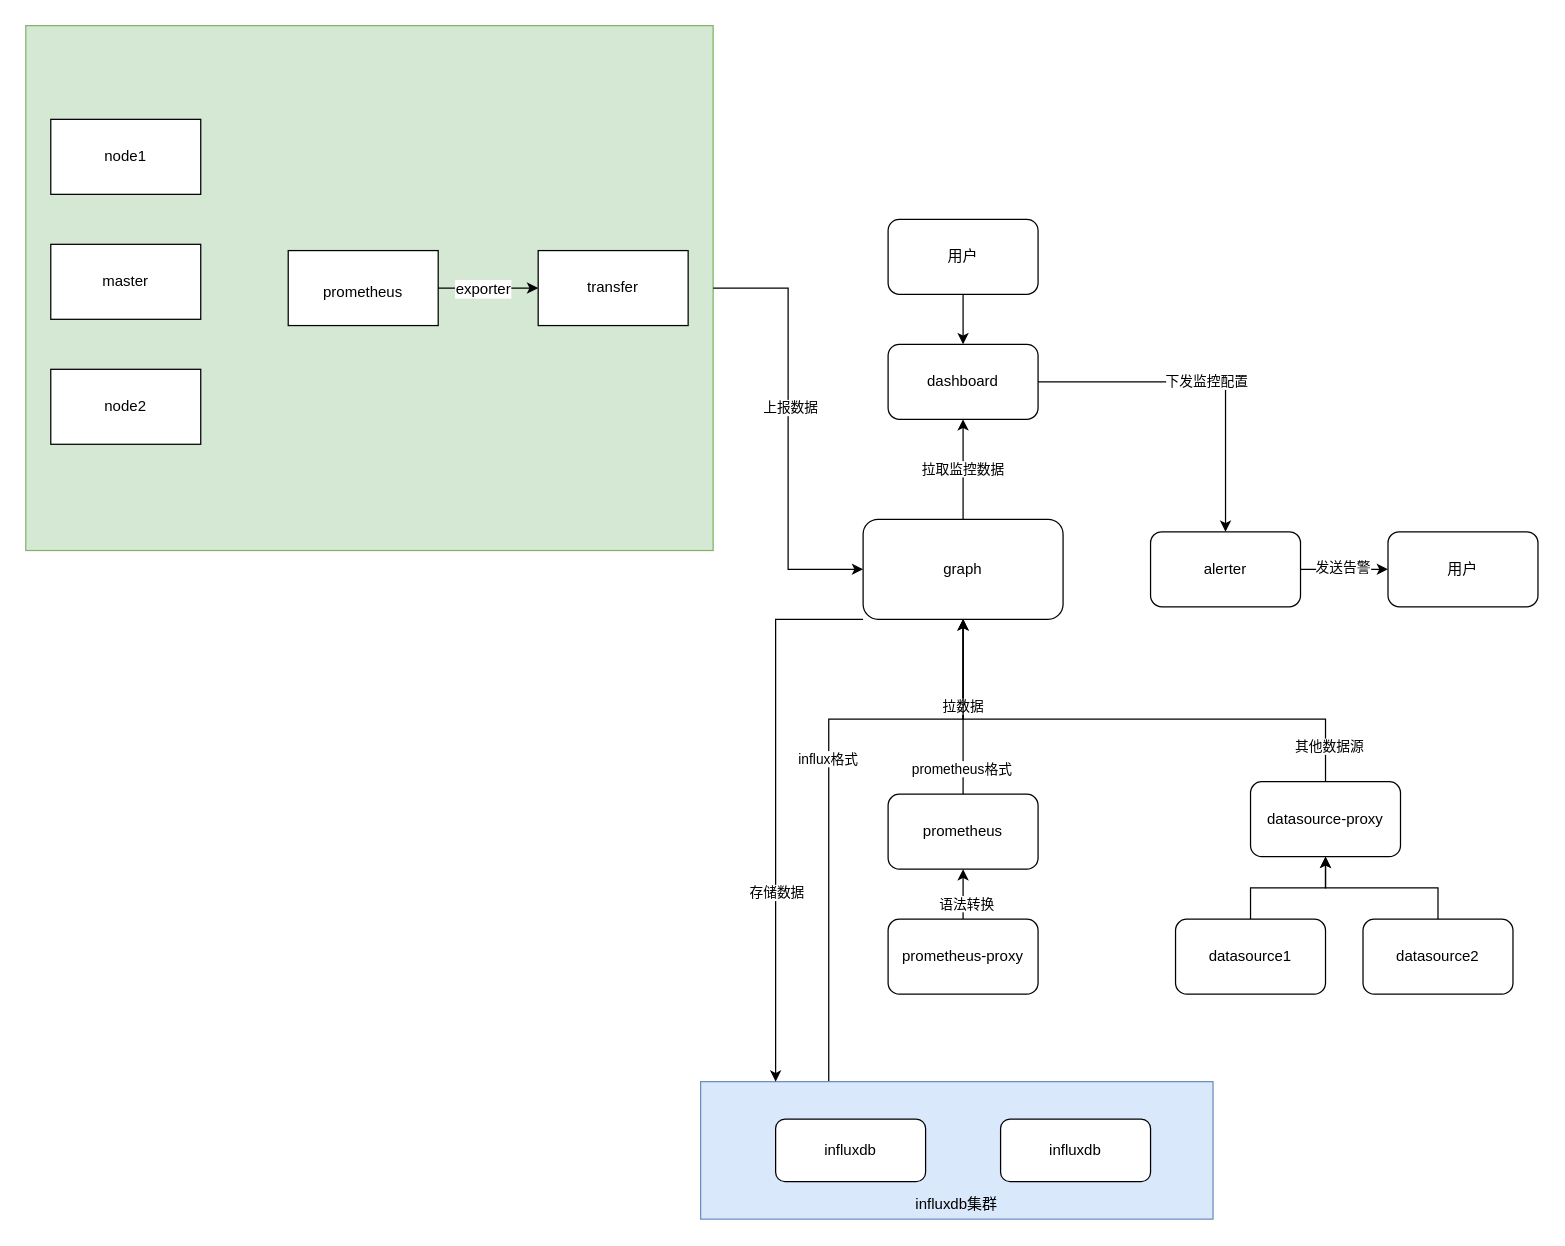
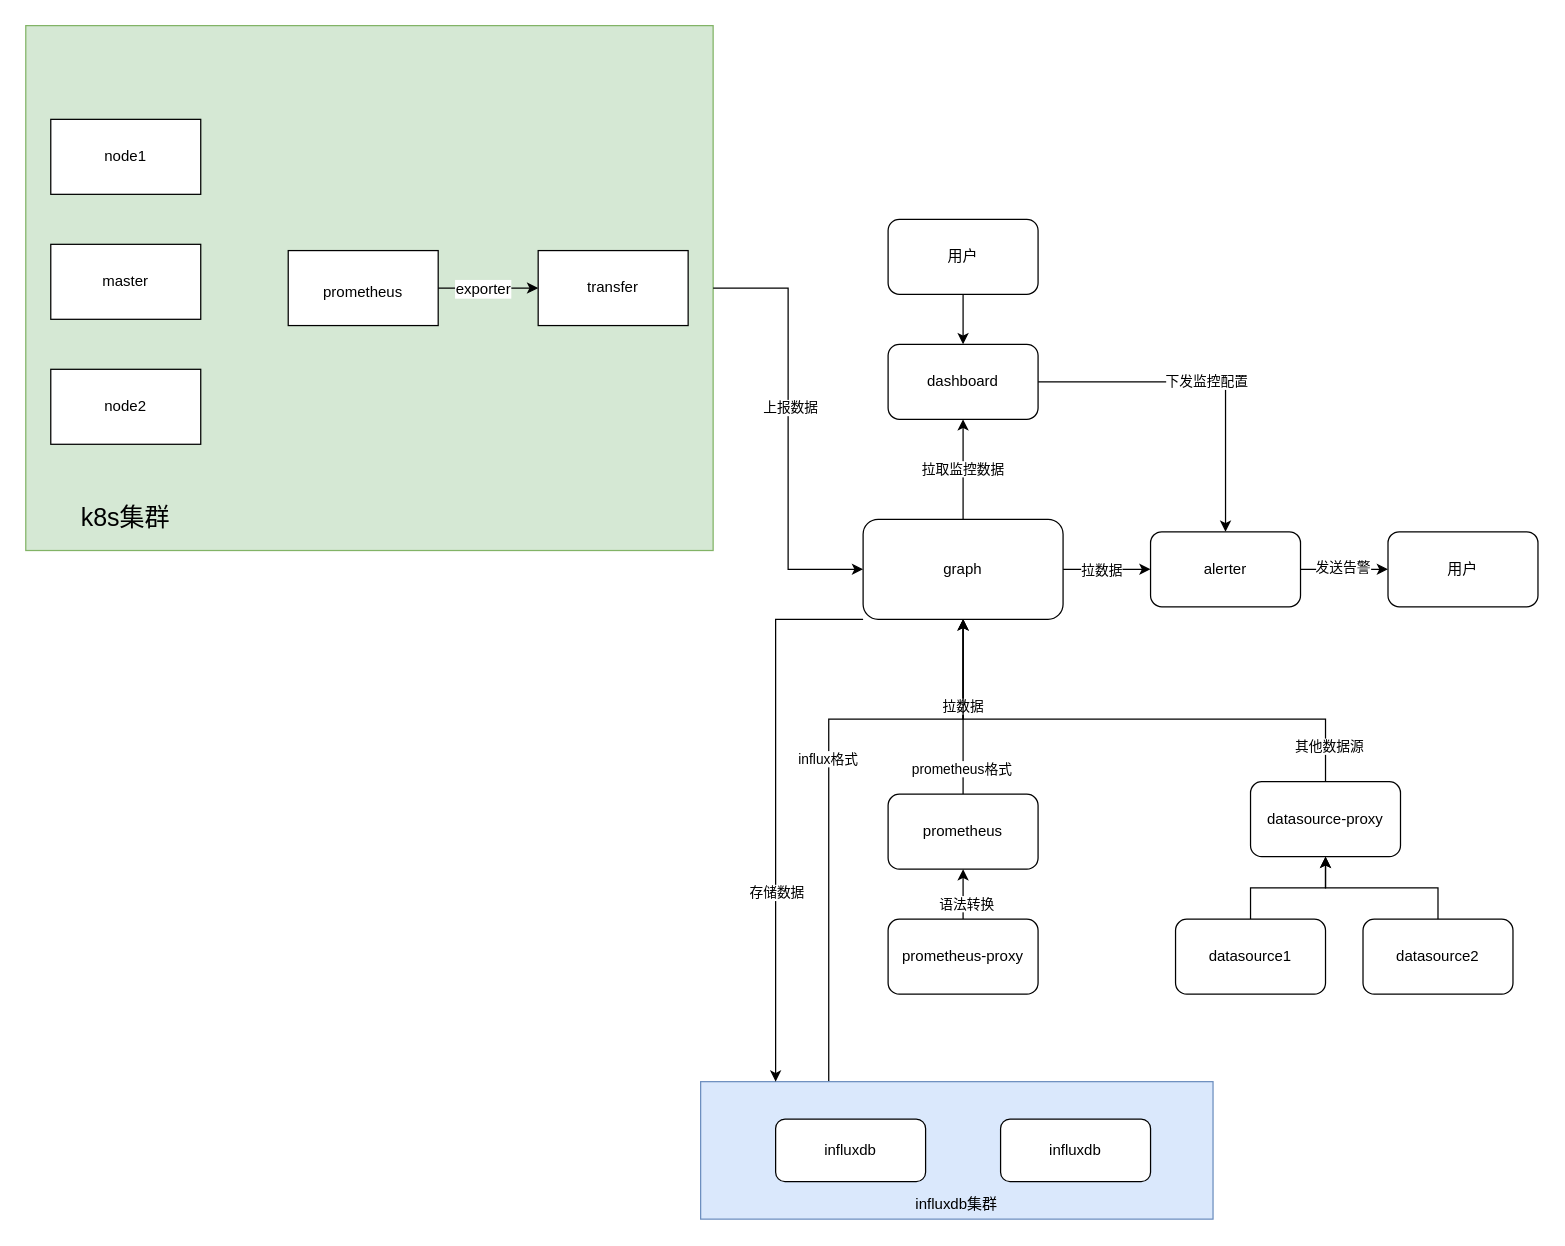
none -> (126, 517)
none -> (1102, 569)
